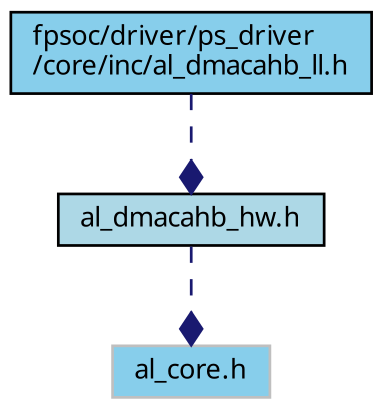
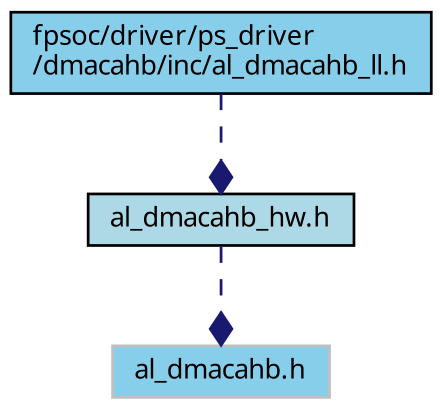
(191, 53) -> (221, 53)
(191, 372) -> (221, 372)
